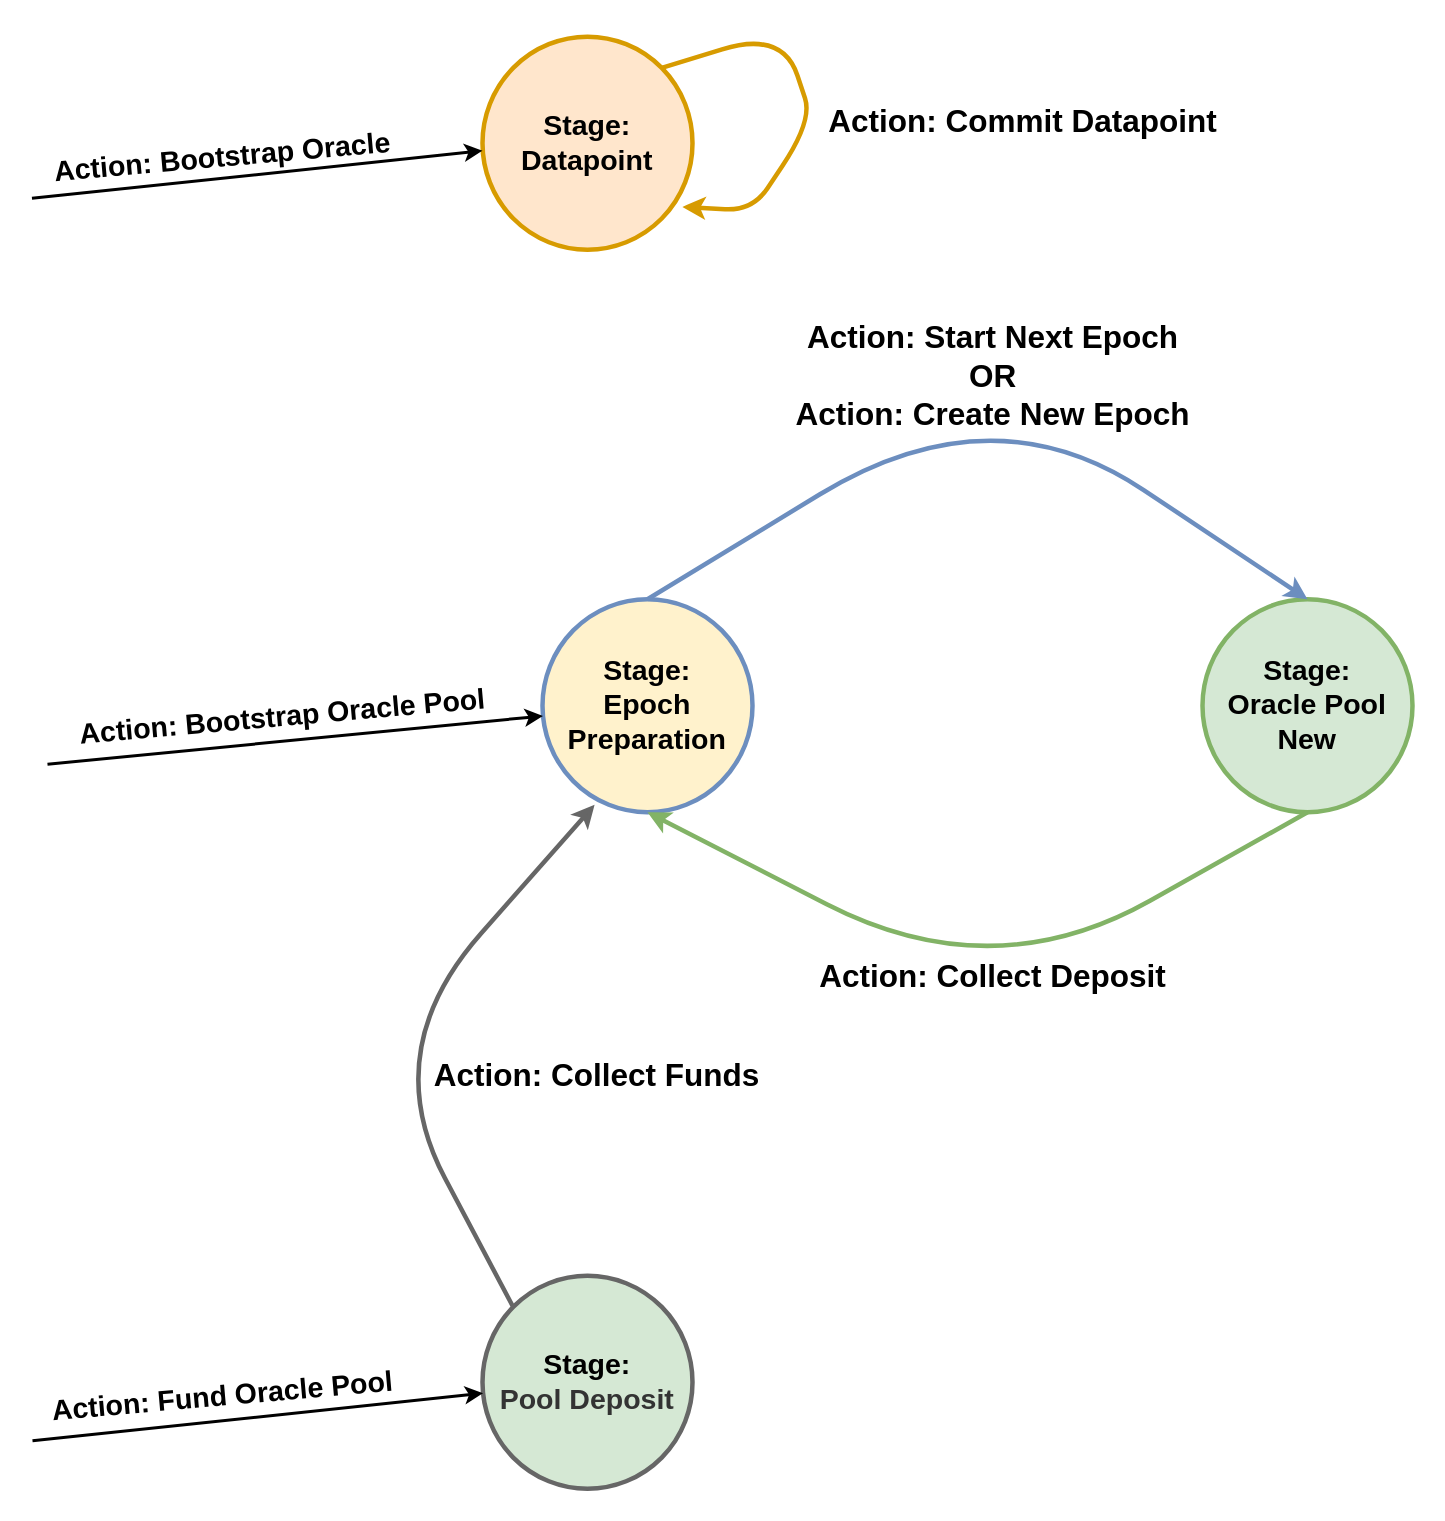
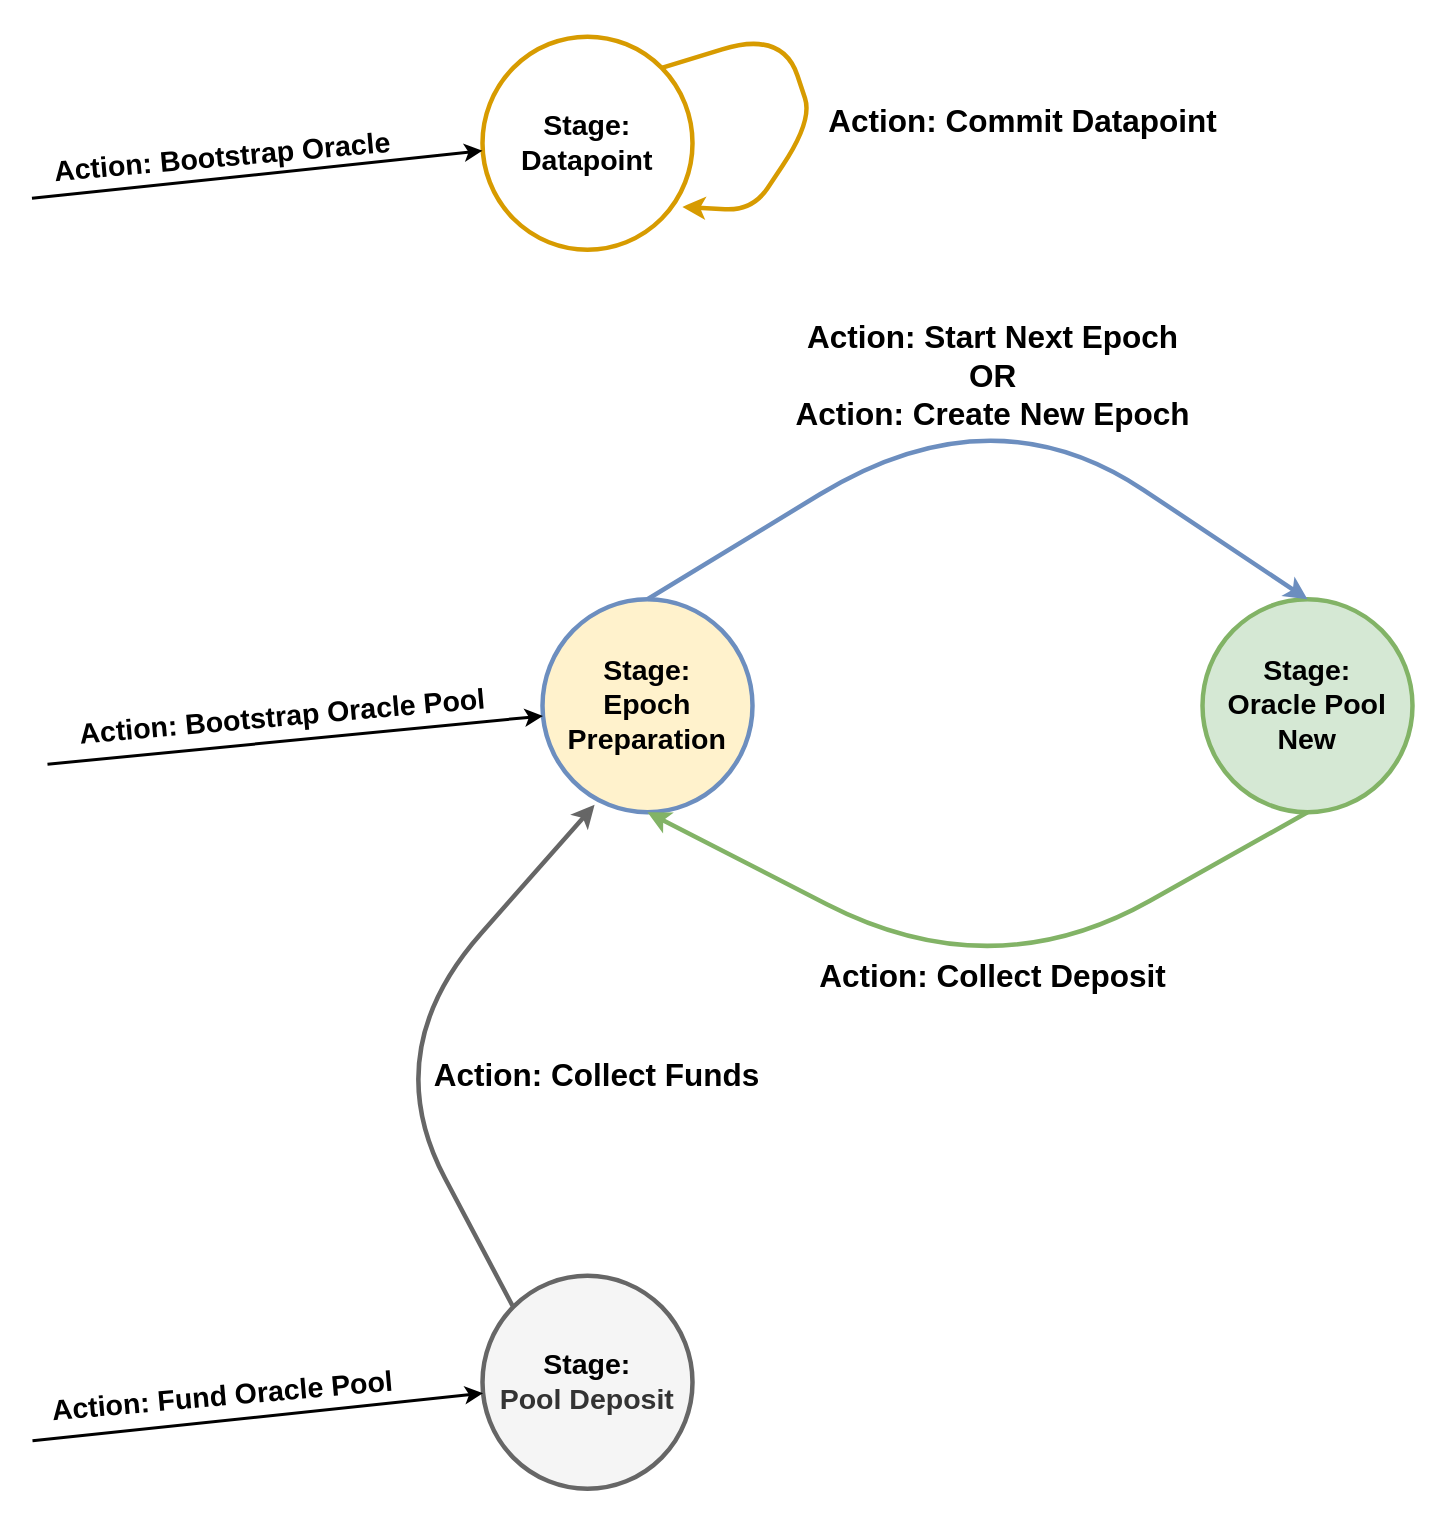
(587, 143) -> (587, 143)
(587, 1382) -> (587, 1382)
